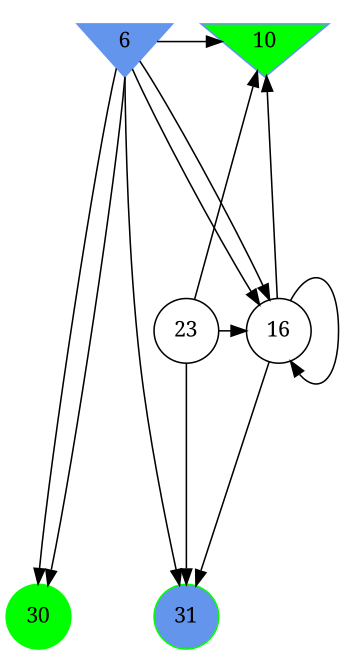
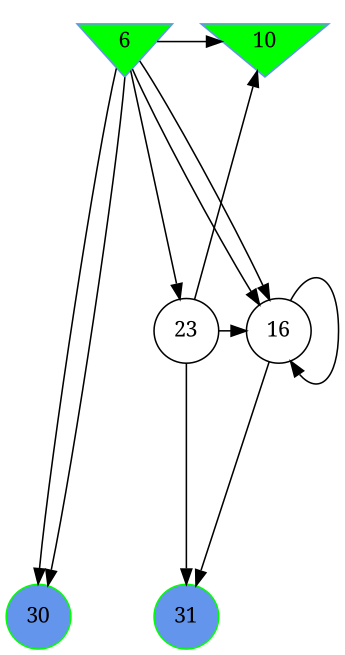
(125, 42) -> (125, 42)
(272, 195) -> none
(136, 325) -> (154, 177)
(39, 617) -> (39, 617)
